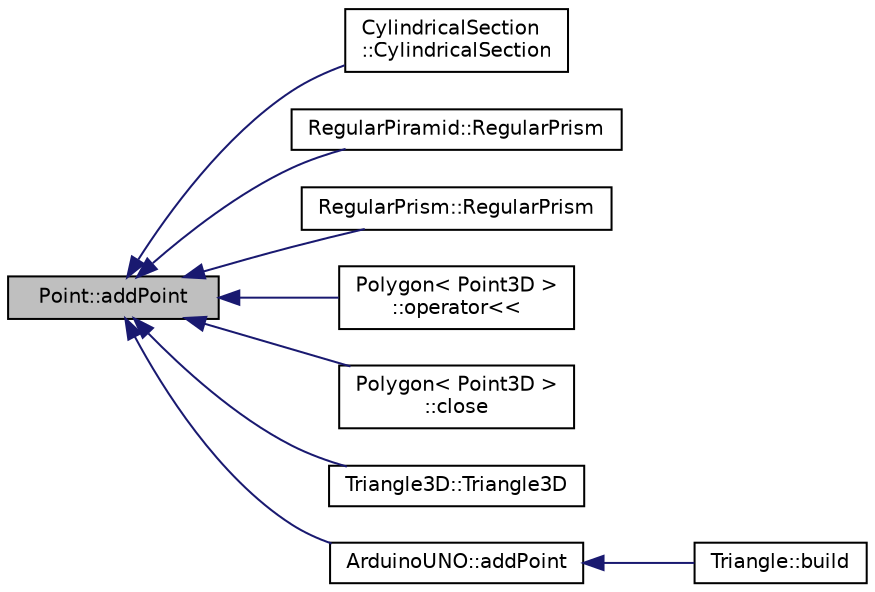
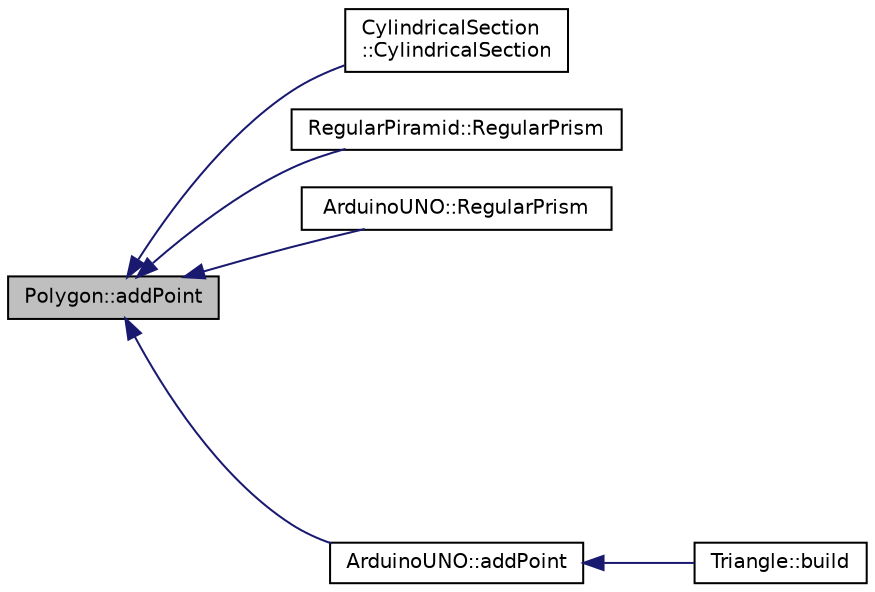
(457, 209) -> (457, 209)
(113, 298) -> (113, 298)
(457, 298) -> none
(457, 397) -> none
(457, 486) -> none
